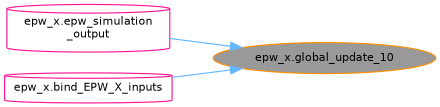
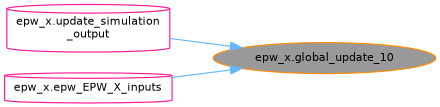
(88, 28) -> (88, 28)
(88, 88) -> (88, 88)
